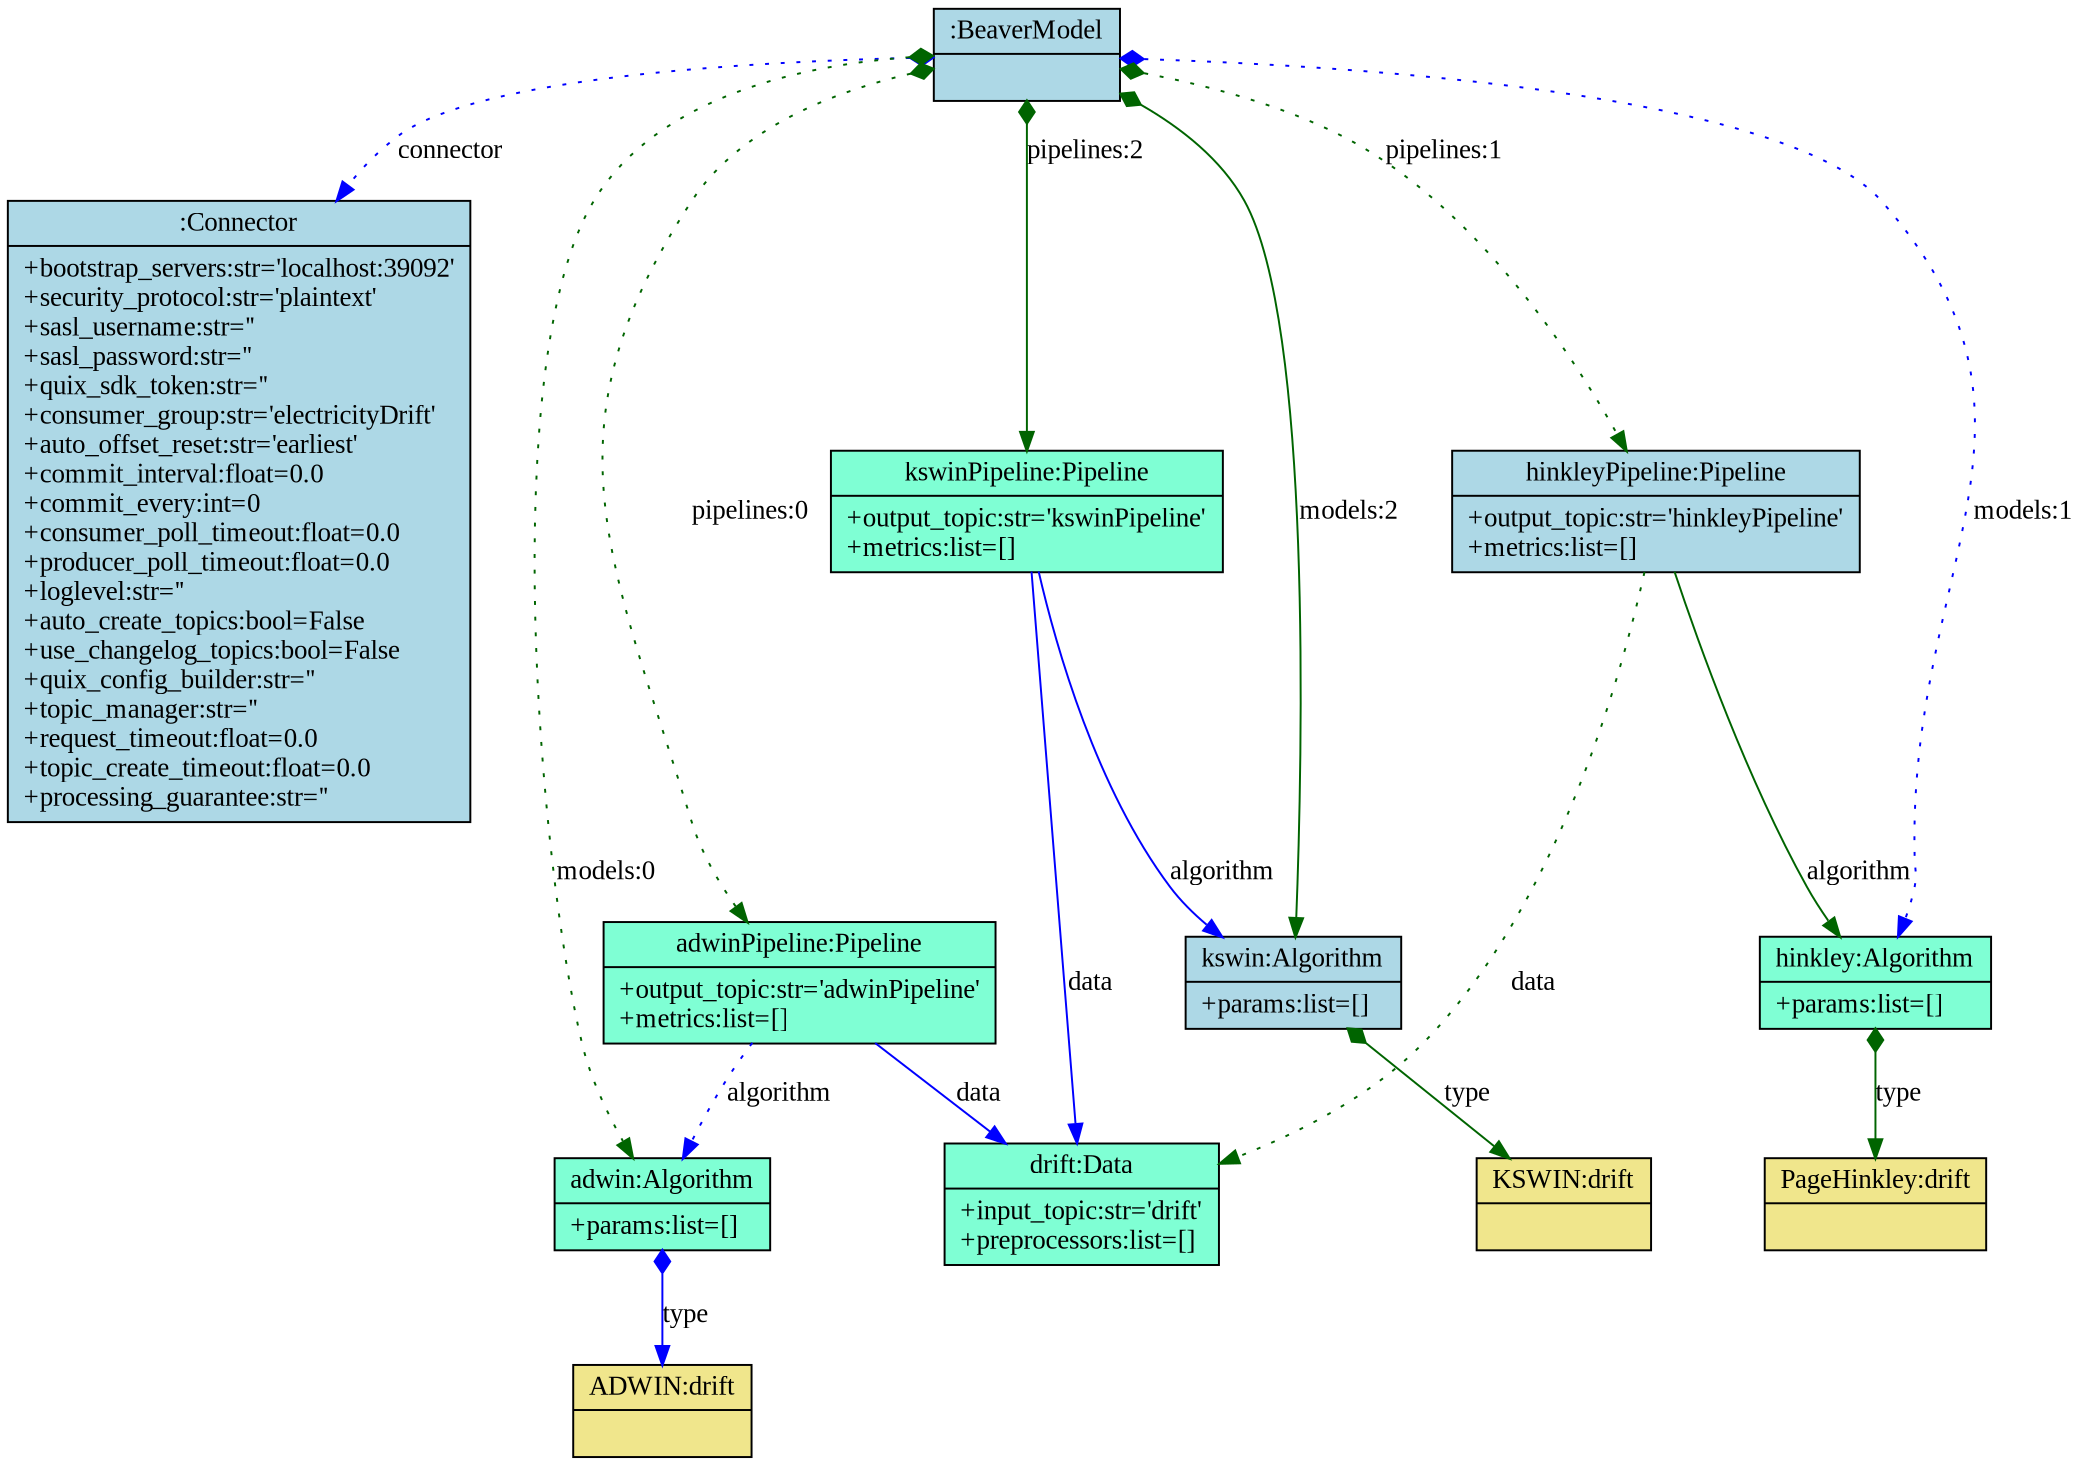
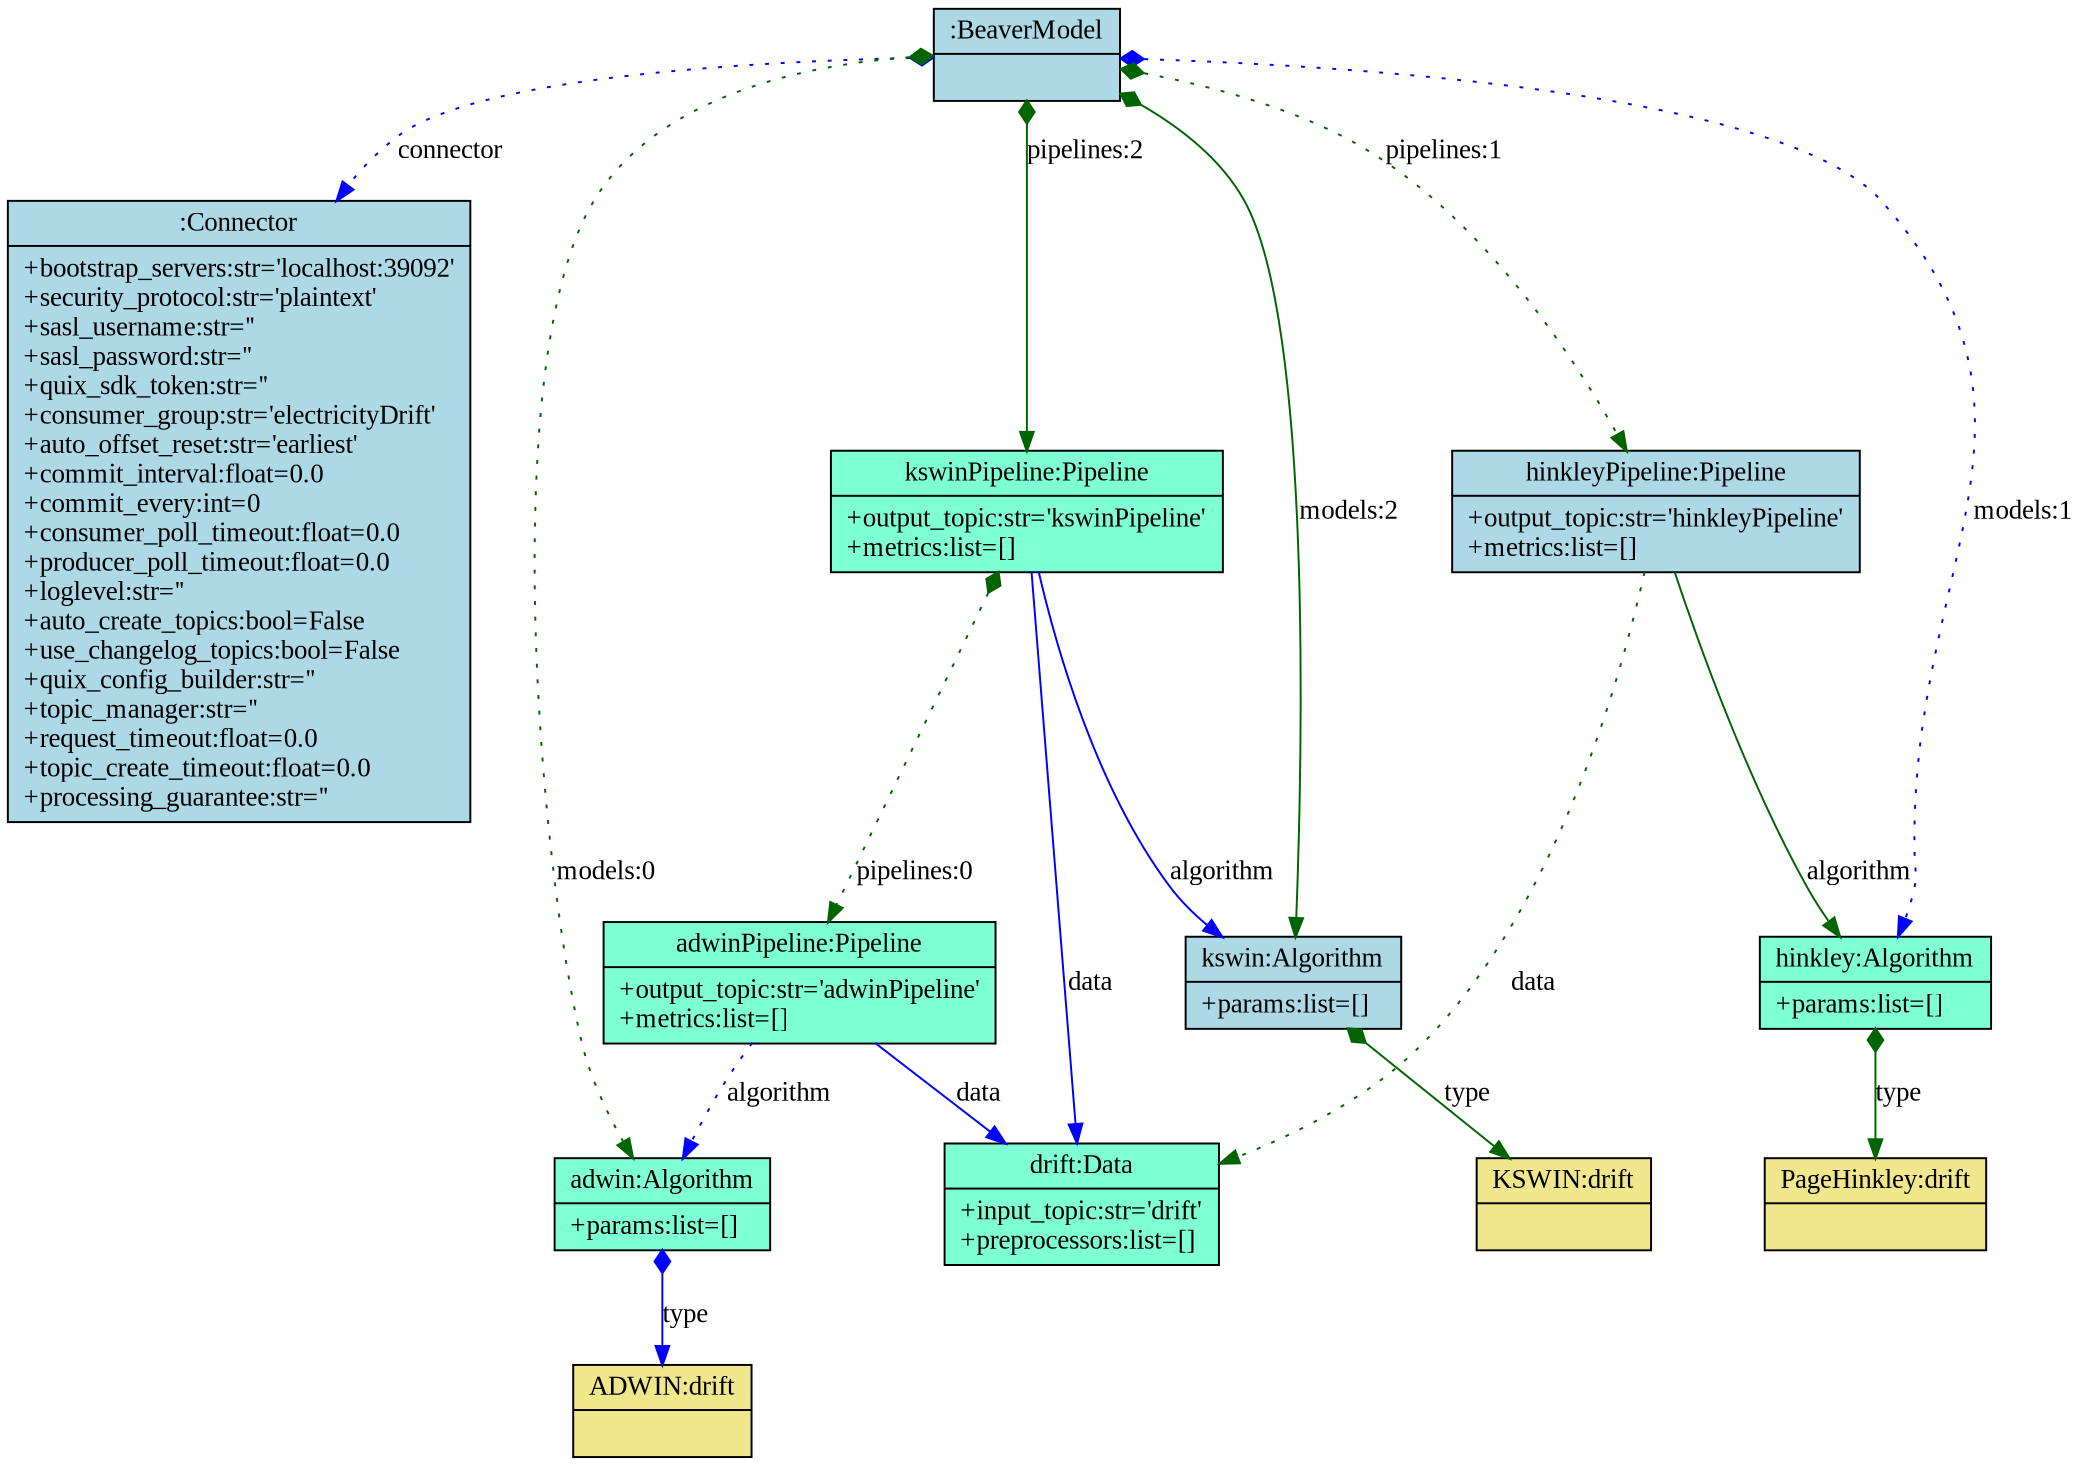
(604, 427) -> (912, 749)
